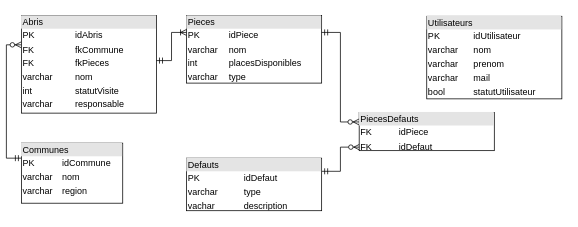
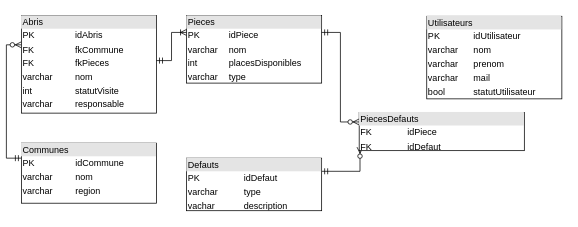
(426, 131) -> (441, 131)
(72, 173) -> (89, 173)
